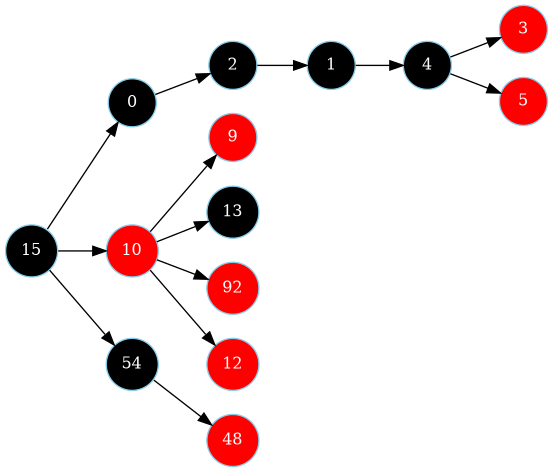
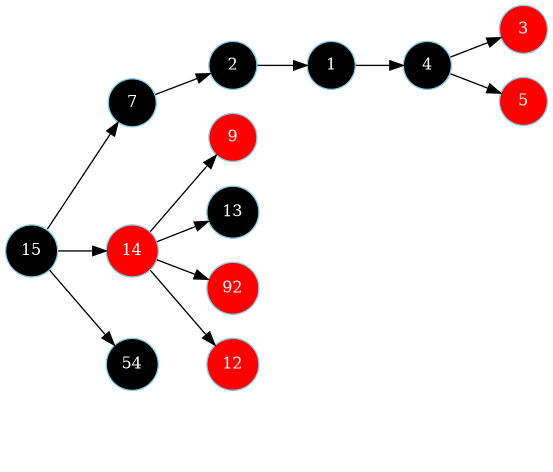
(132, 103) -> (132, 103)
(132, 251) -> (132, 251)
(233, 440) -> none
